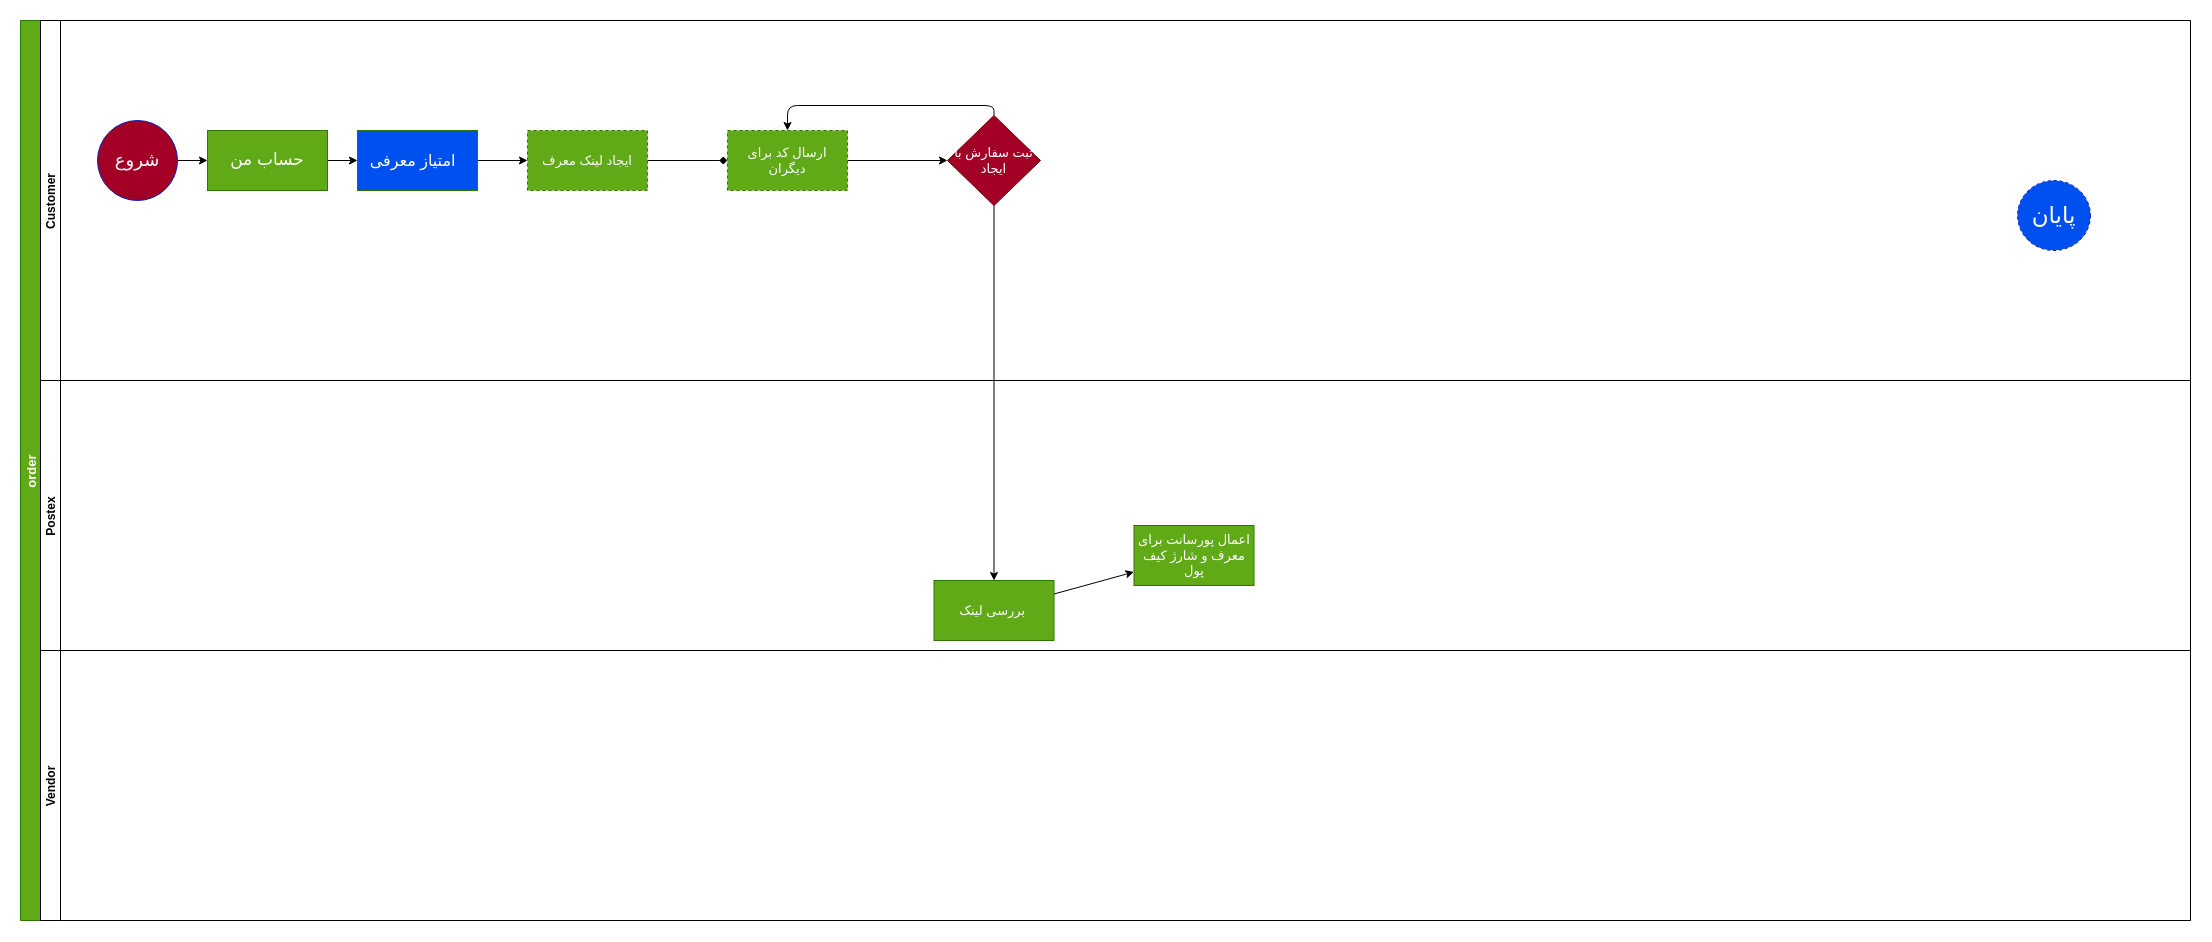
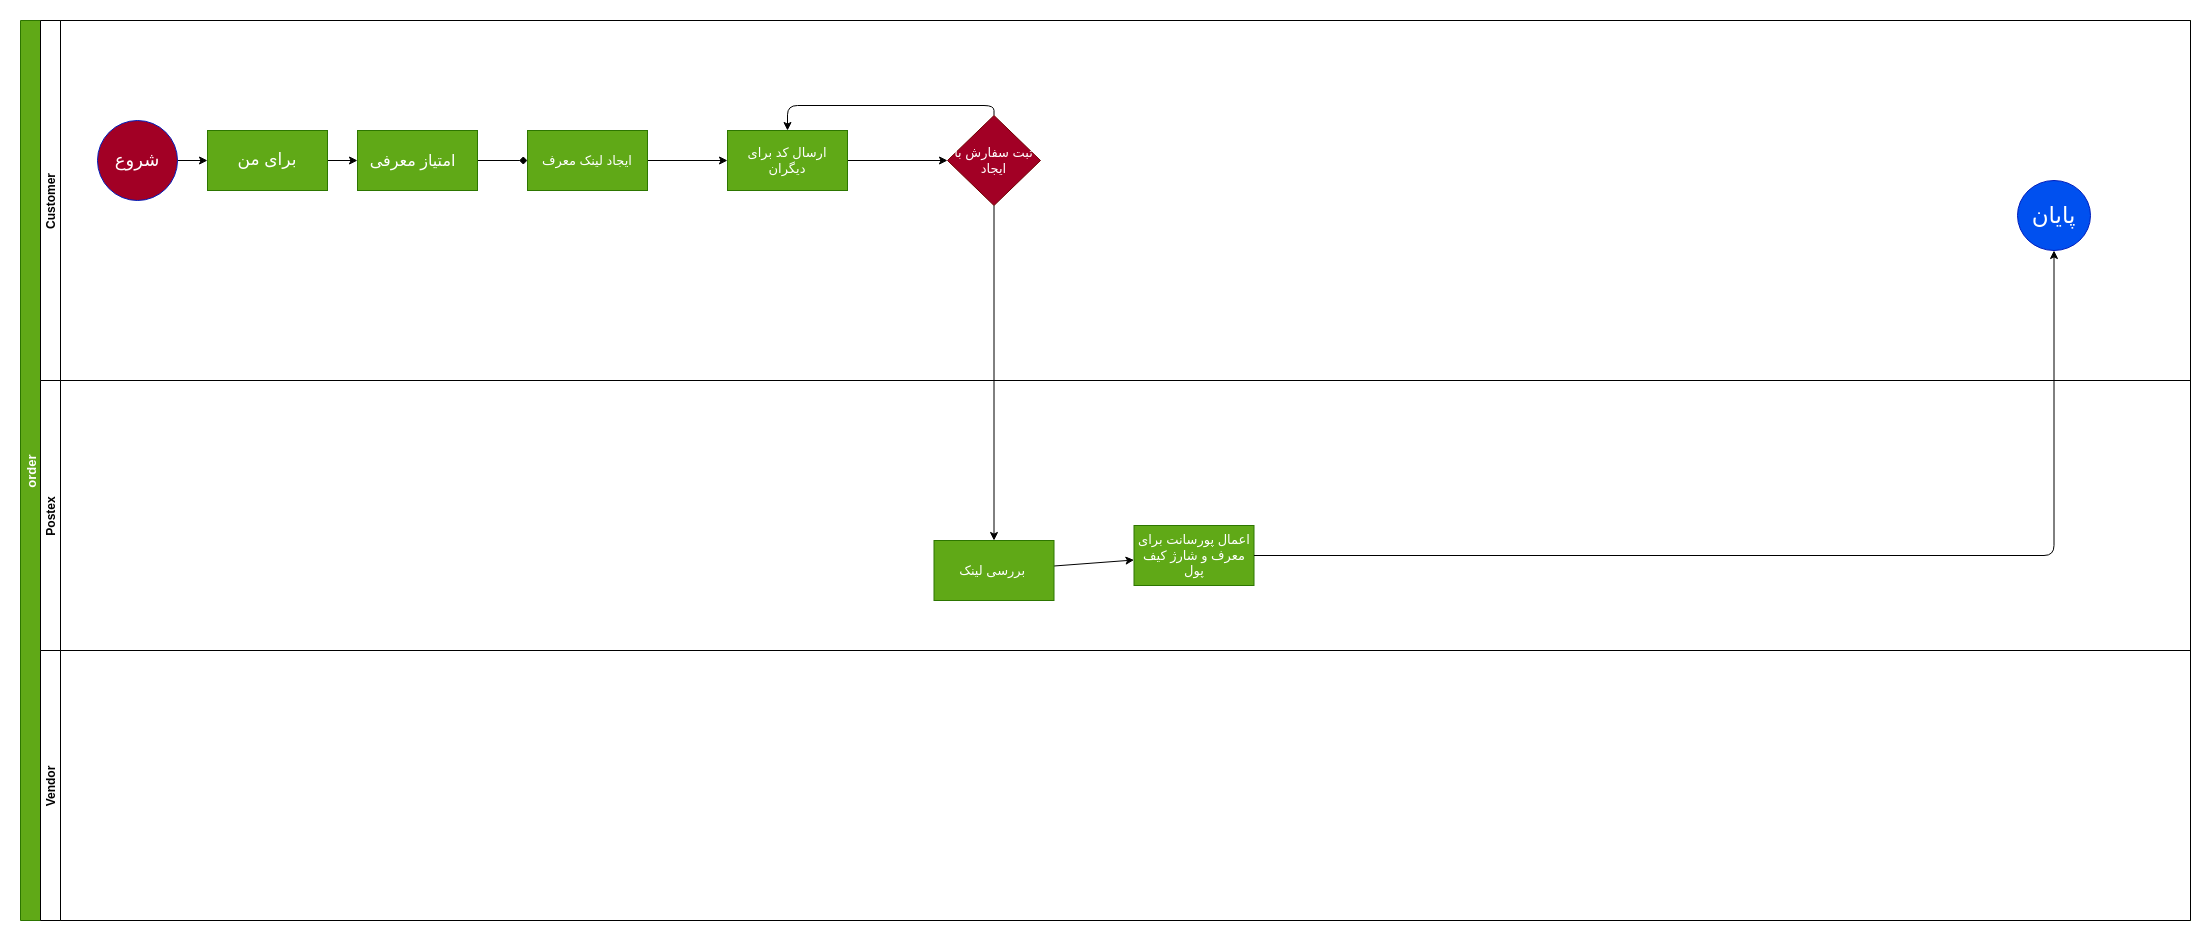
(268, 161) -> (268, 161)
(418, 161) -> (418, 161)
(519, 161) -> (519, 161)
(588, 161) -> (588, 161)
(719, 161) -> (719, 161)
(788, 161) -> (788, 161)
(2054, 216) -> (2054, 216)
none -> (1798, 556)
(994, 611) -> (994, 571)
